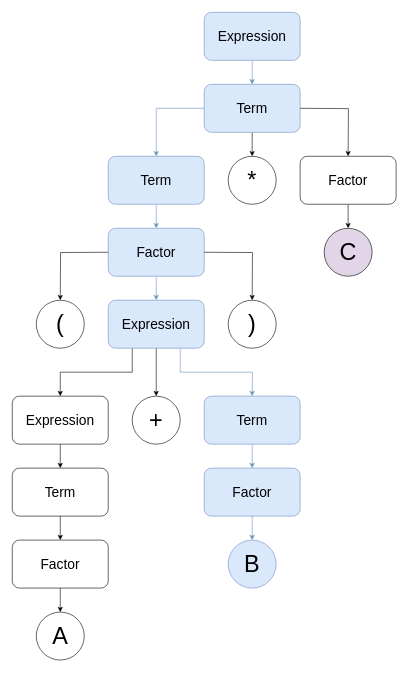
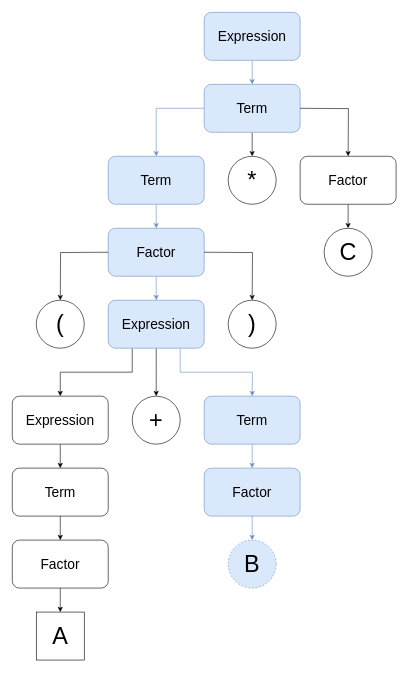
(348, 252) -> (348, 252)
(252, 564) -> (252, 564)
(60, 636) -> (60, 636)
